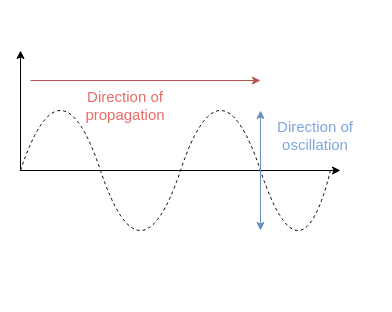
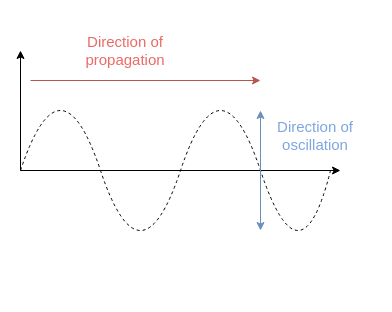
(126, 106) -> (126, 51)
